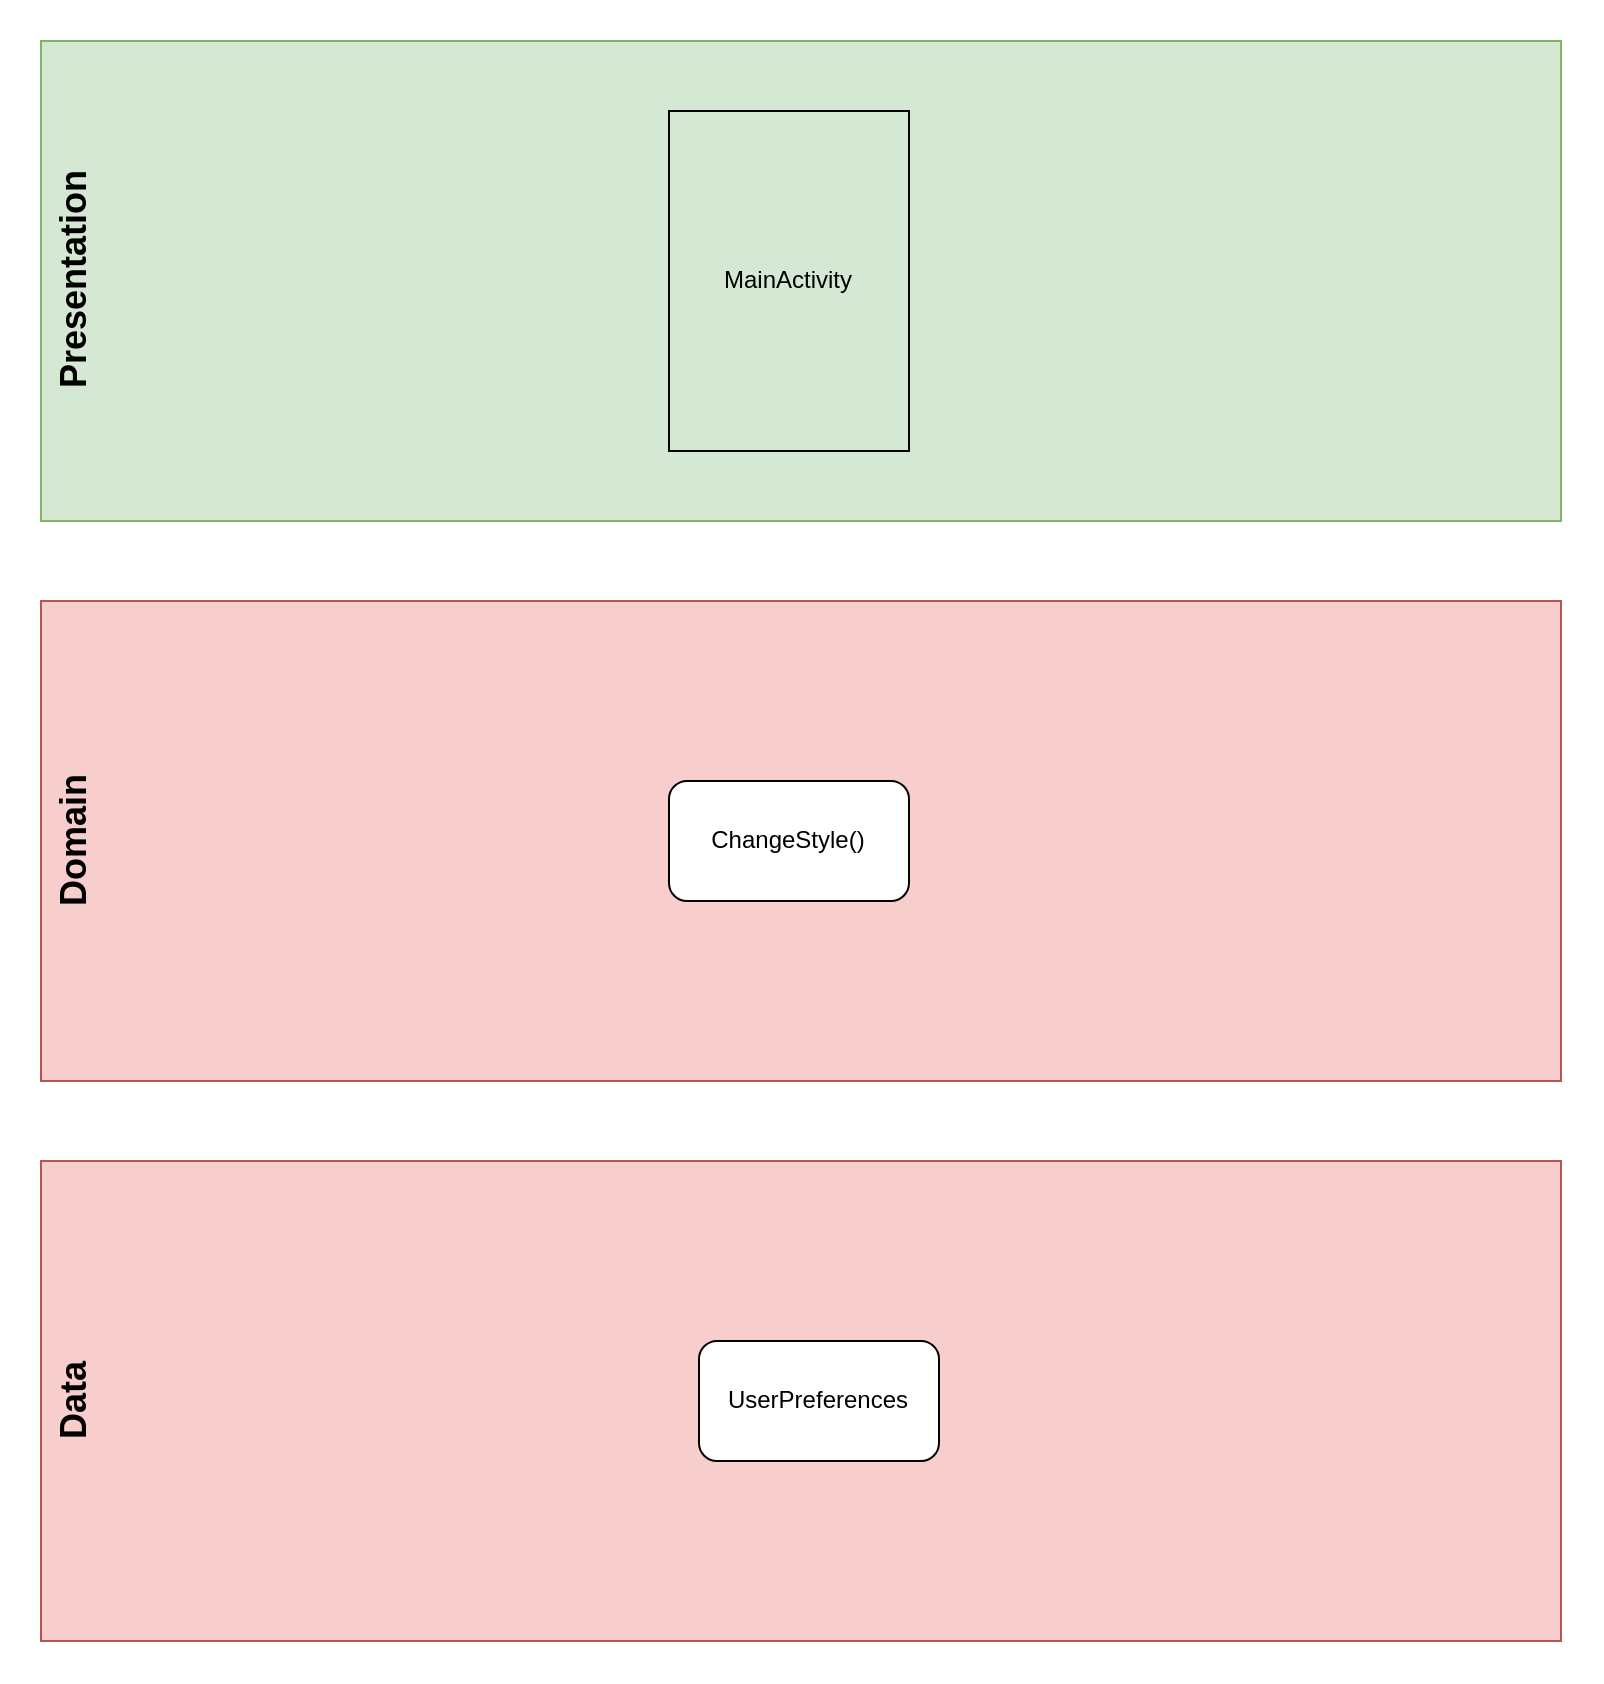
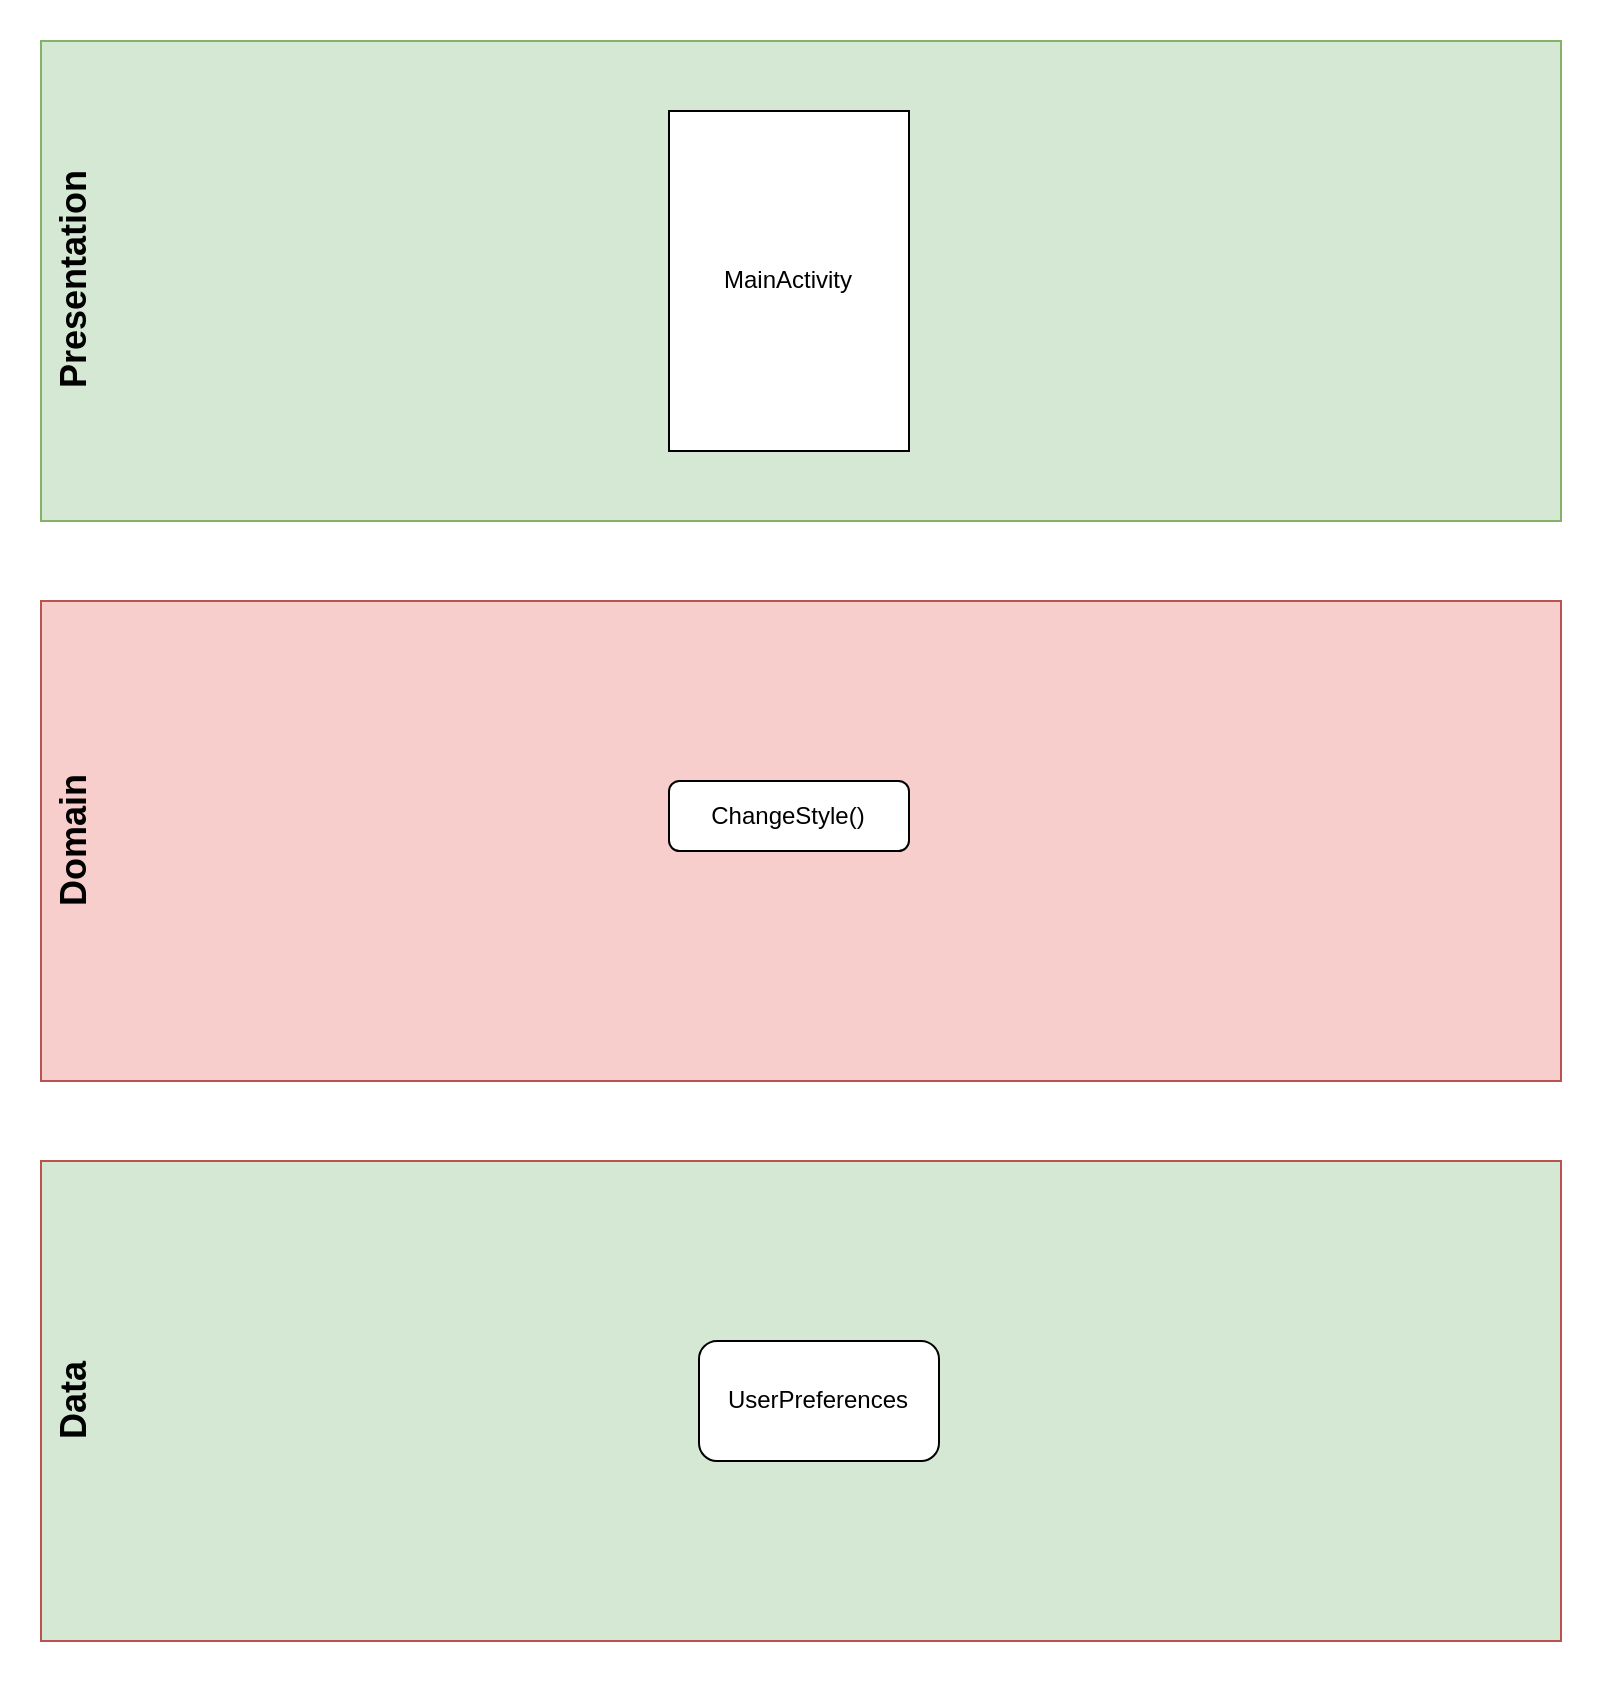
(789, 281) -> (789, 281)
(789, 841) -> (789, 816)
(55, 1423) -> (55, 1423)
